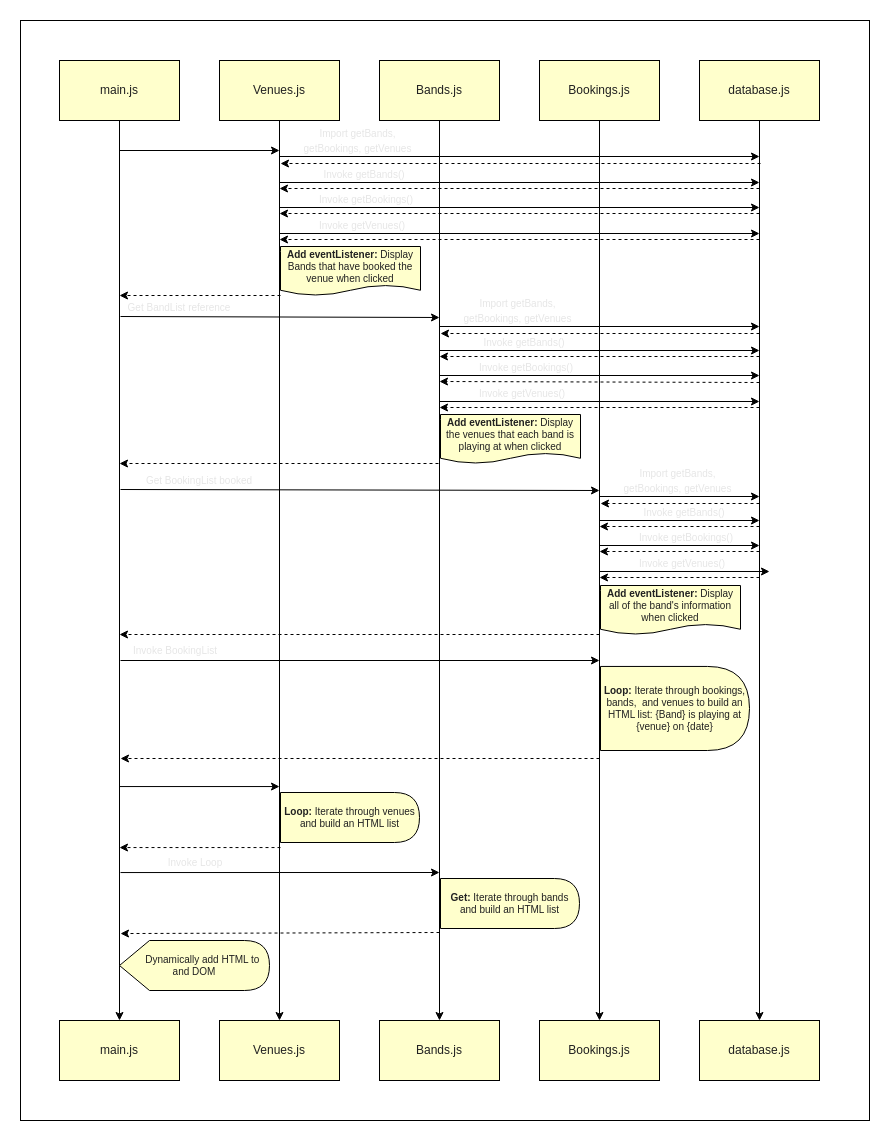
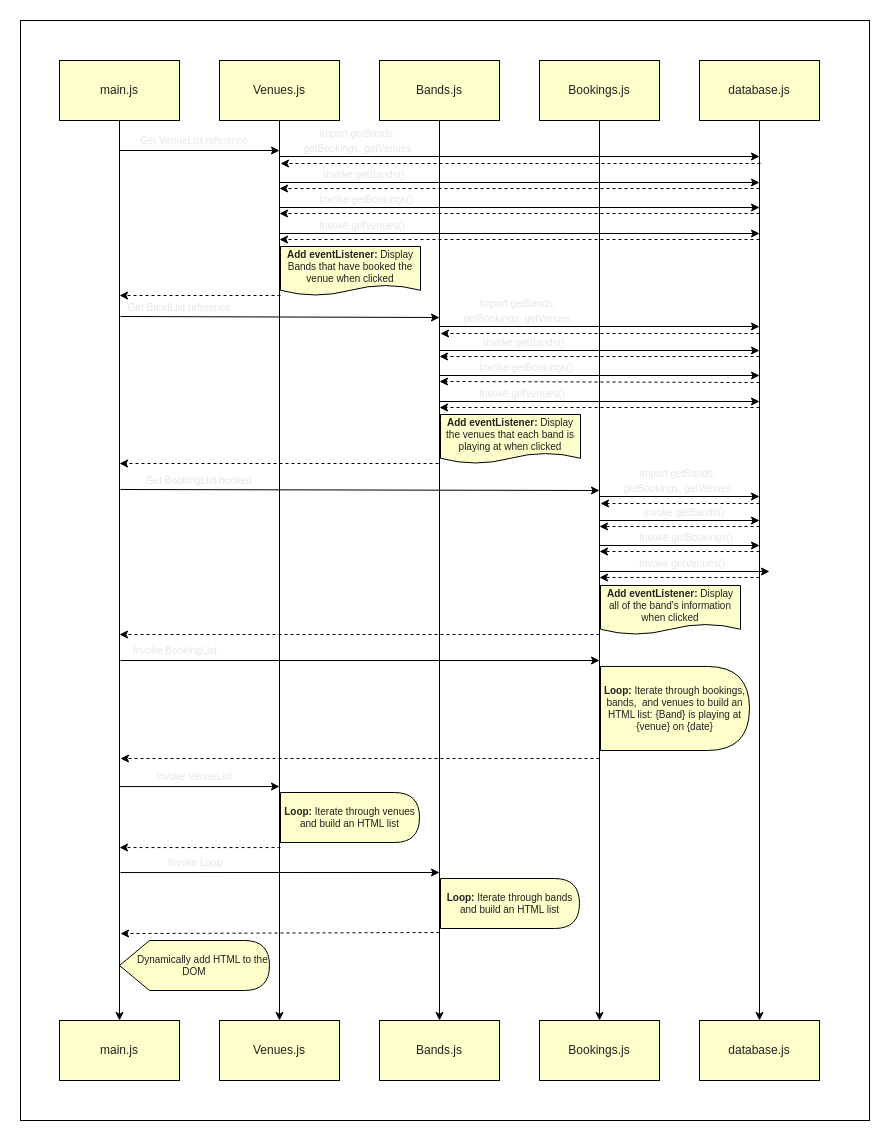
none -> (195, 141)
none -> (195, 777)
(510, 904) -> (510, 904)
(195, 966) -> (195, 966)
